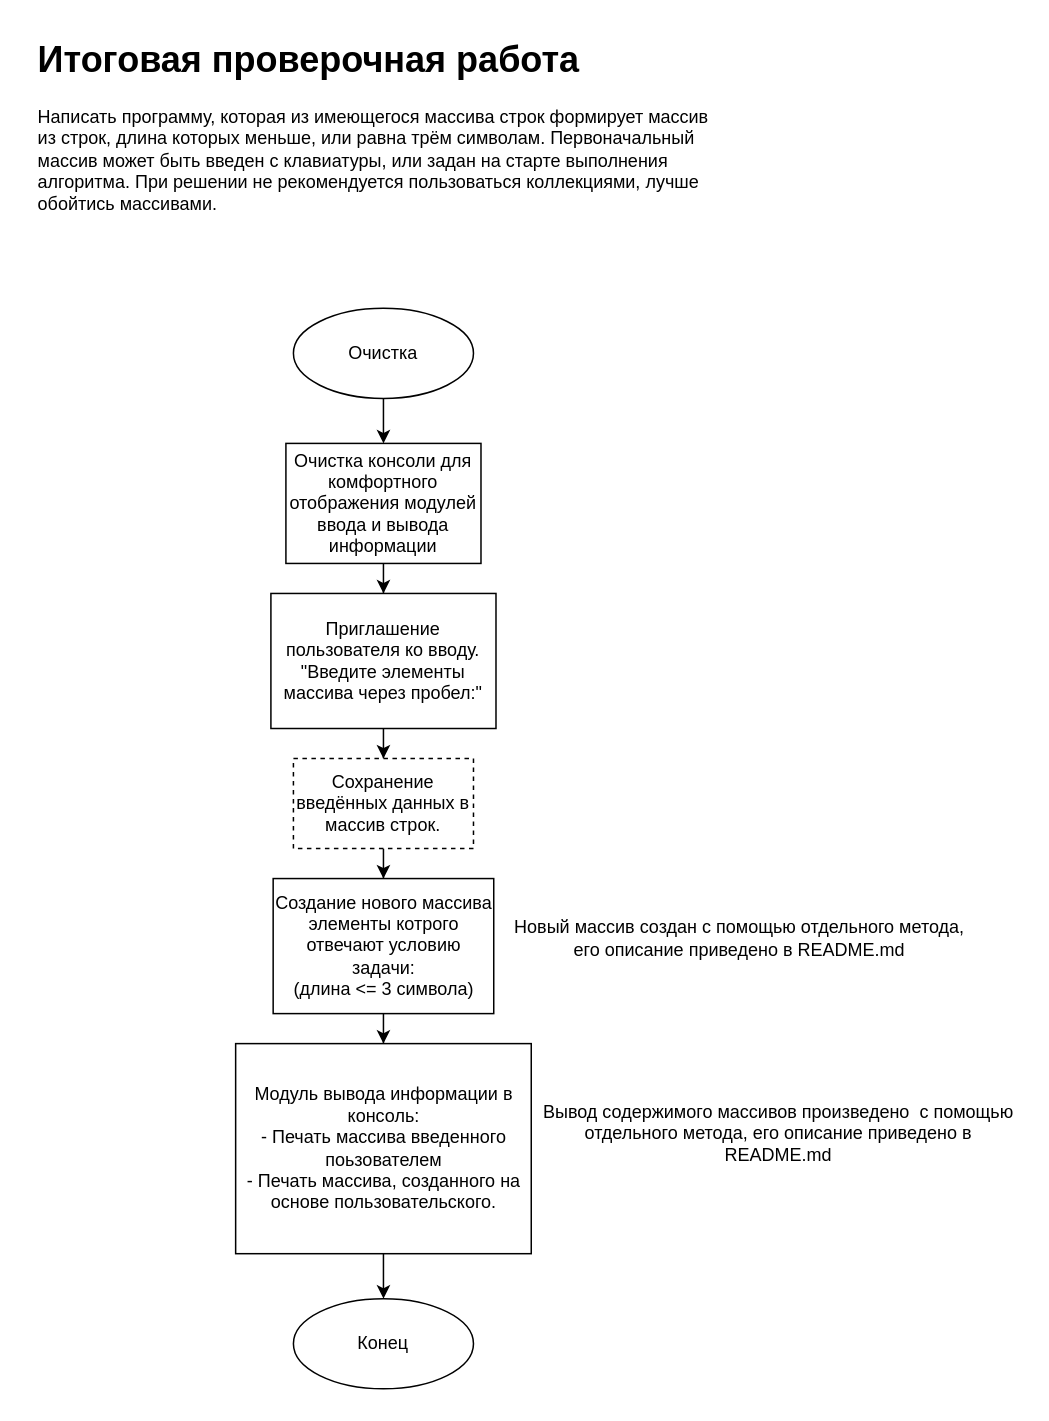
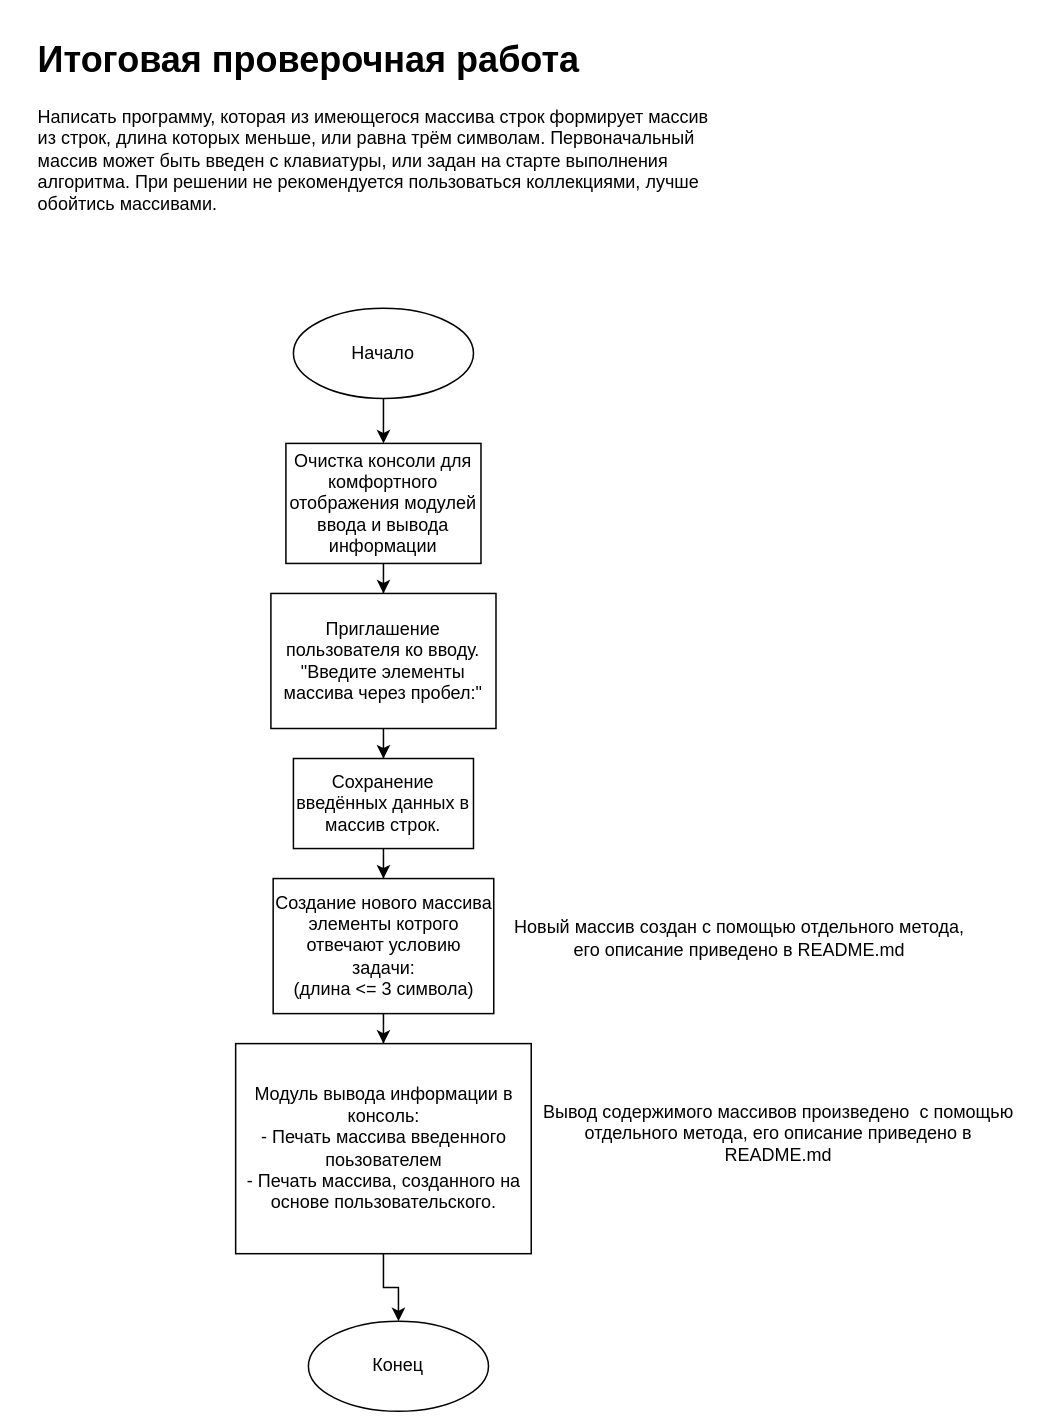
(383, 353) -> (383, 353)
(383, 803) -> (383, 803)
(383, 1343) -> (398, 1366)
